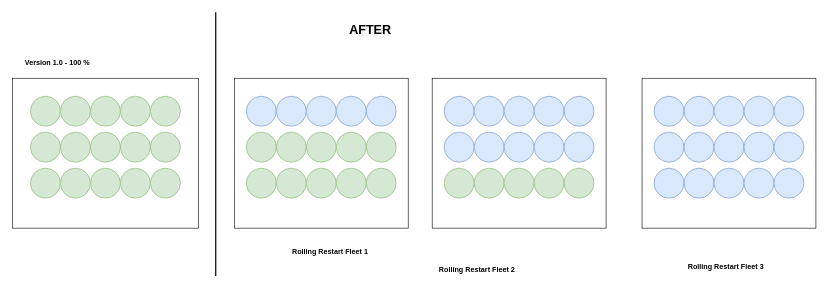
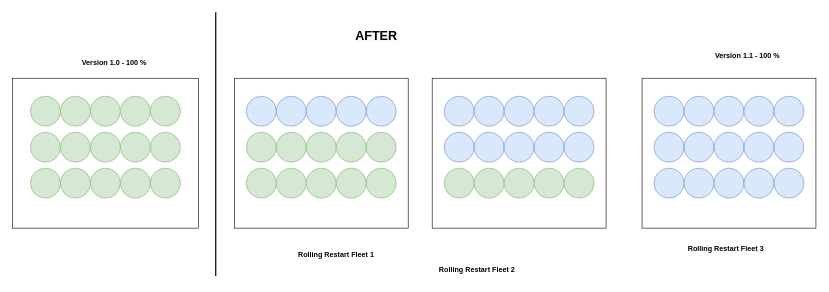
(375, 27) -> (381, 33)
none -> (750, 54)
(57, 63) -> (114, 63)
(330, 252) -> (336, 255)
(726, 267) -> (726, 249)
